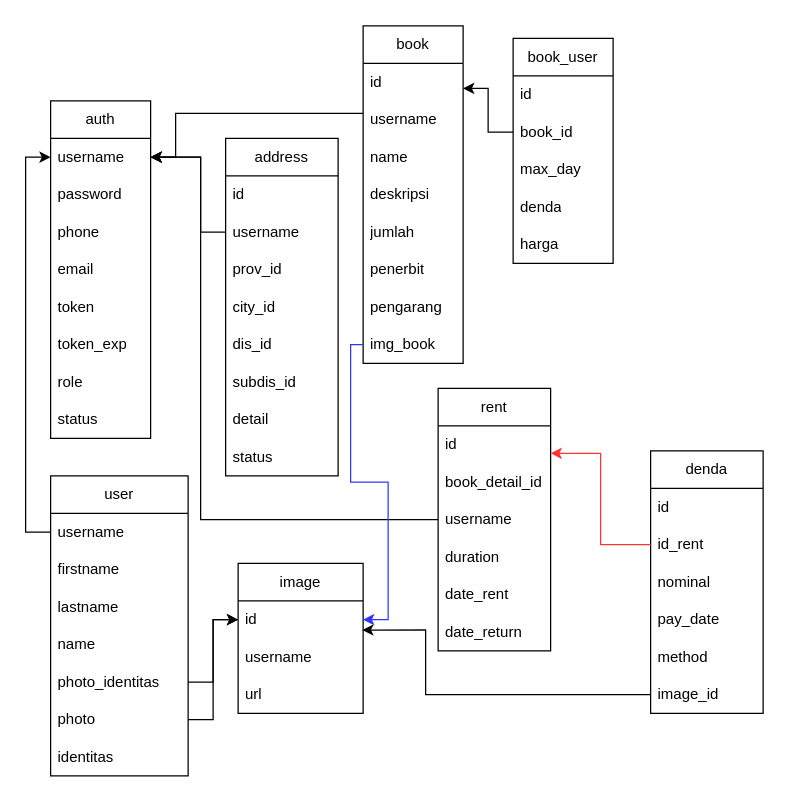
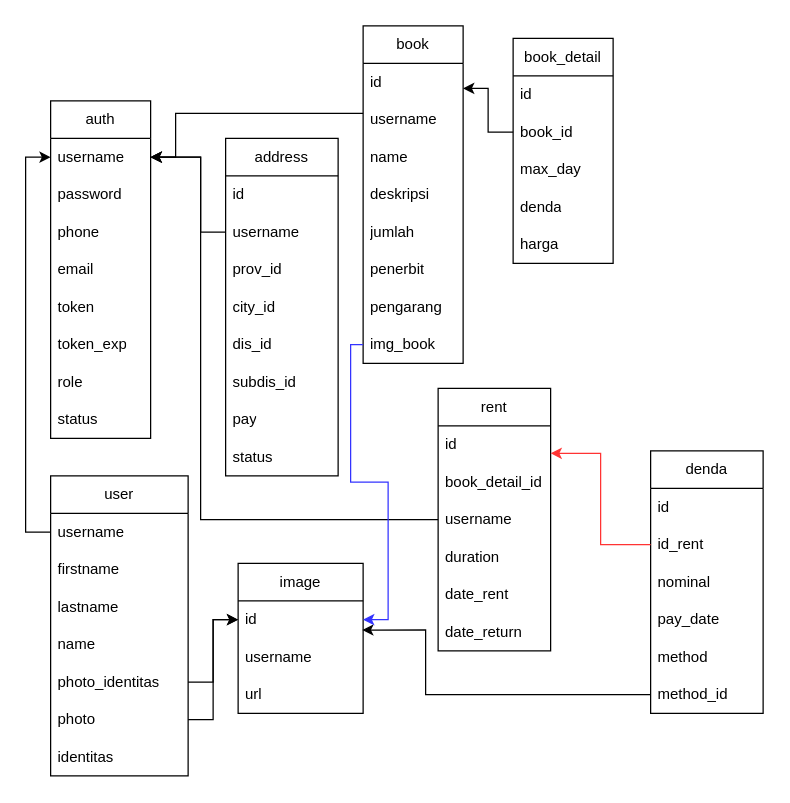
(563, 57) -> (563, 57)
(254, 419) -> (246, 419)
(688, 694) -> (694, 694)
